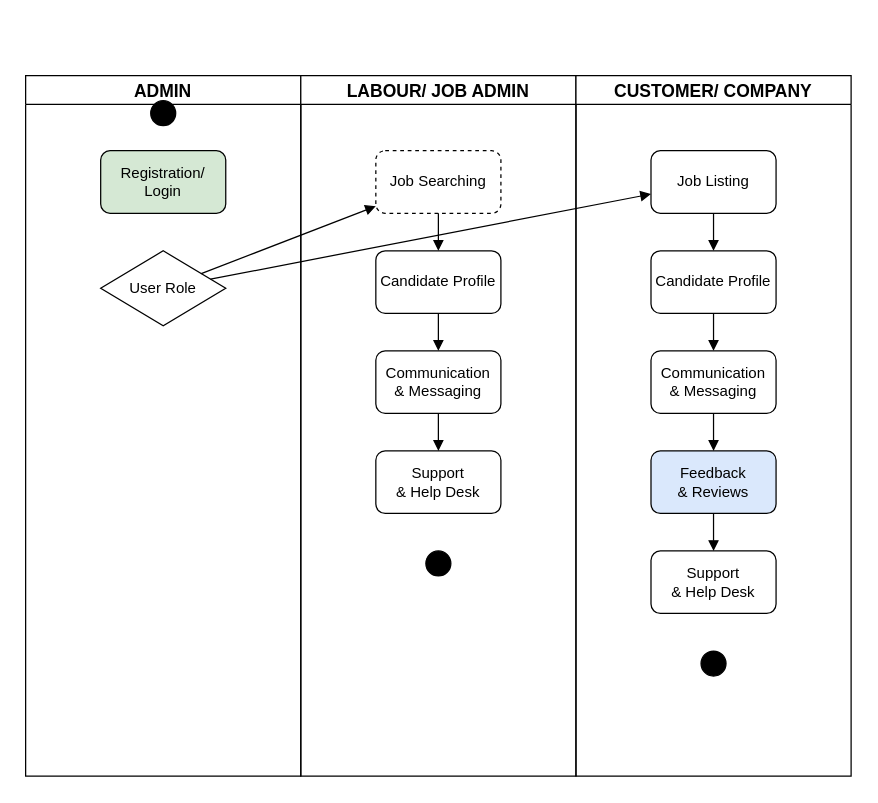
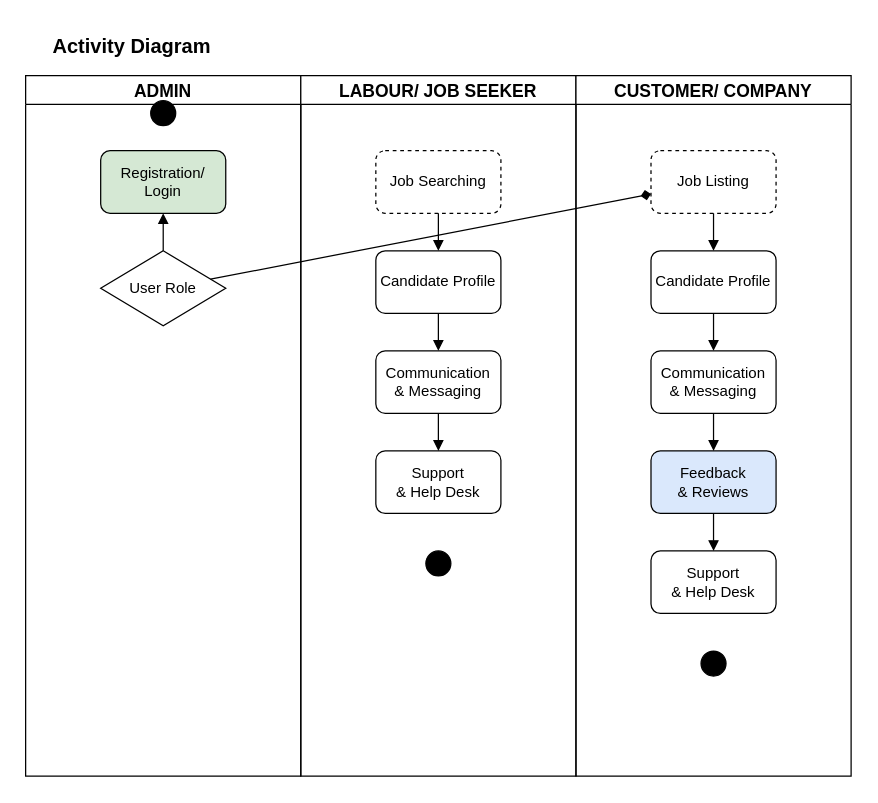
none -> (126, 44)
(438, 91) -> (438, 91)
(713, 182) -> (713, 182)
(639, 196) -> (639, 196)
(284, 242) -> (163, 237)
